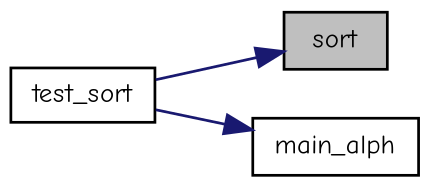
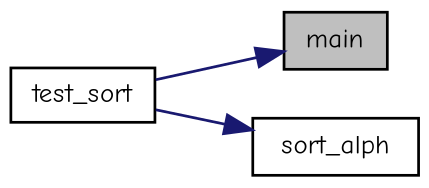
(336, 41) -> (336, 41)
(336, 147) -> (336, 147)
